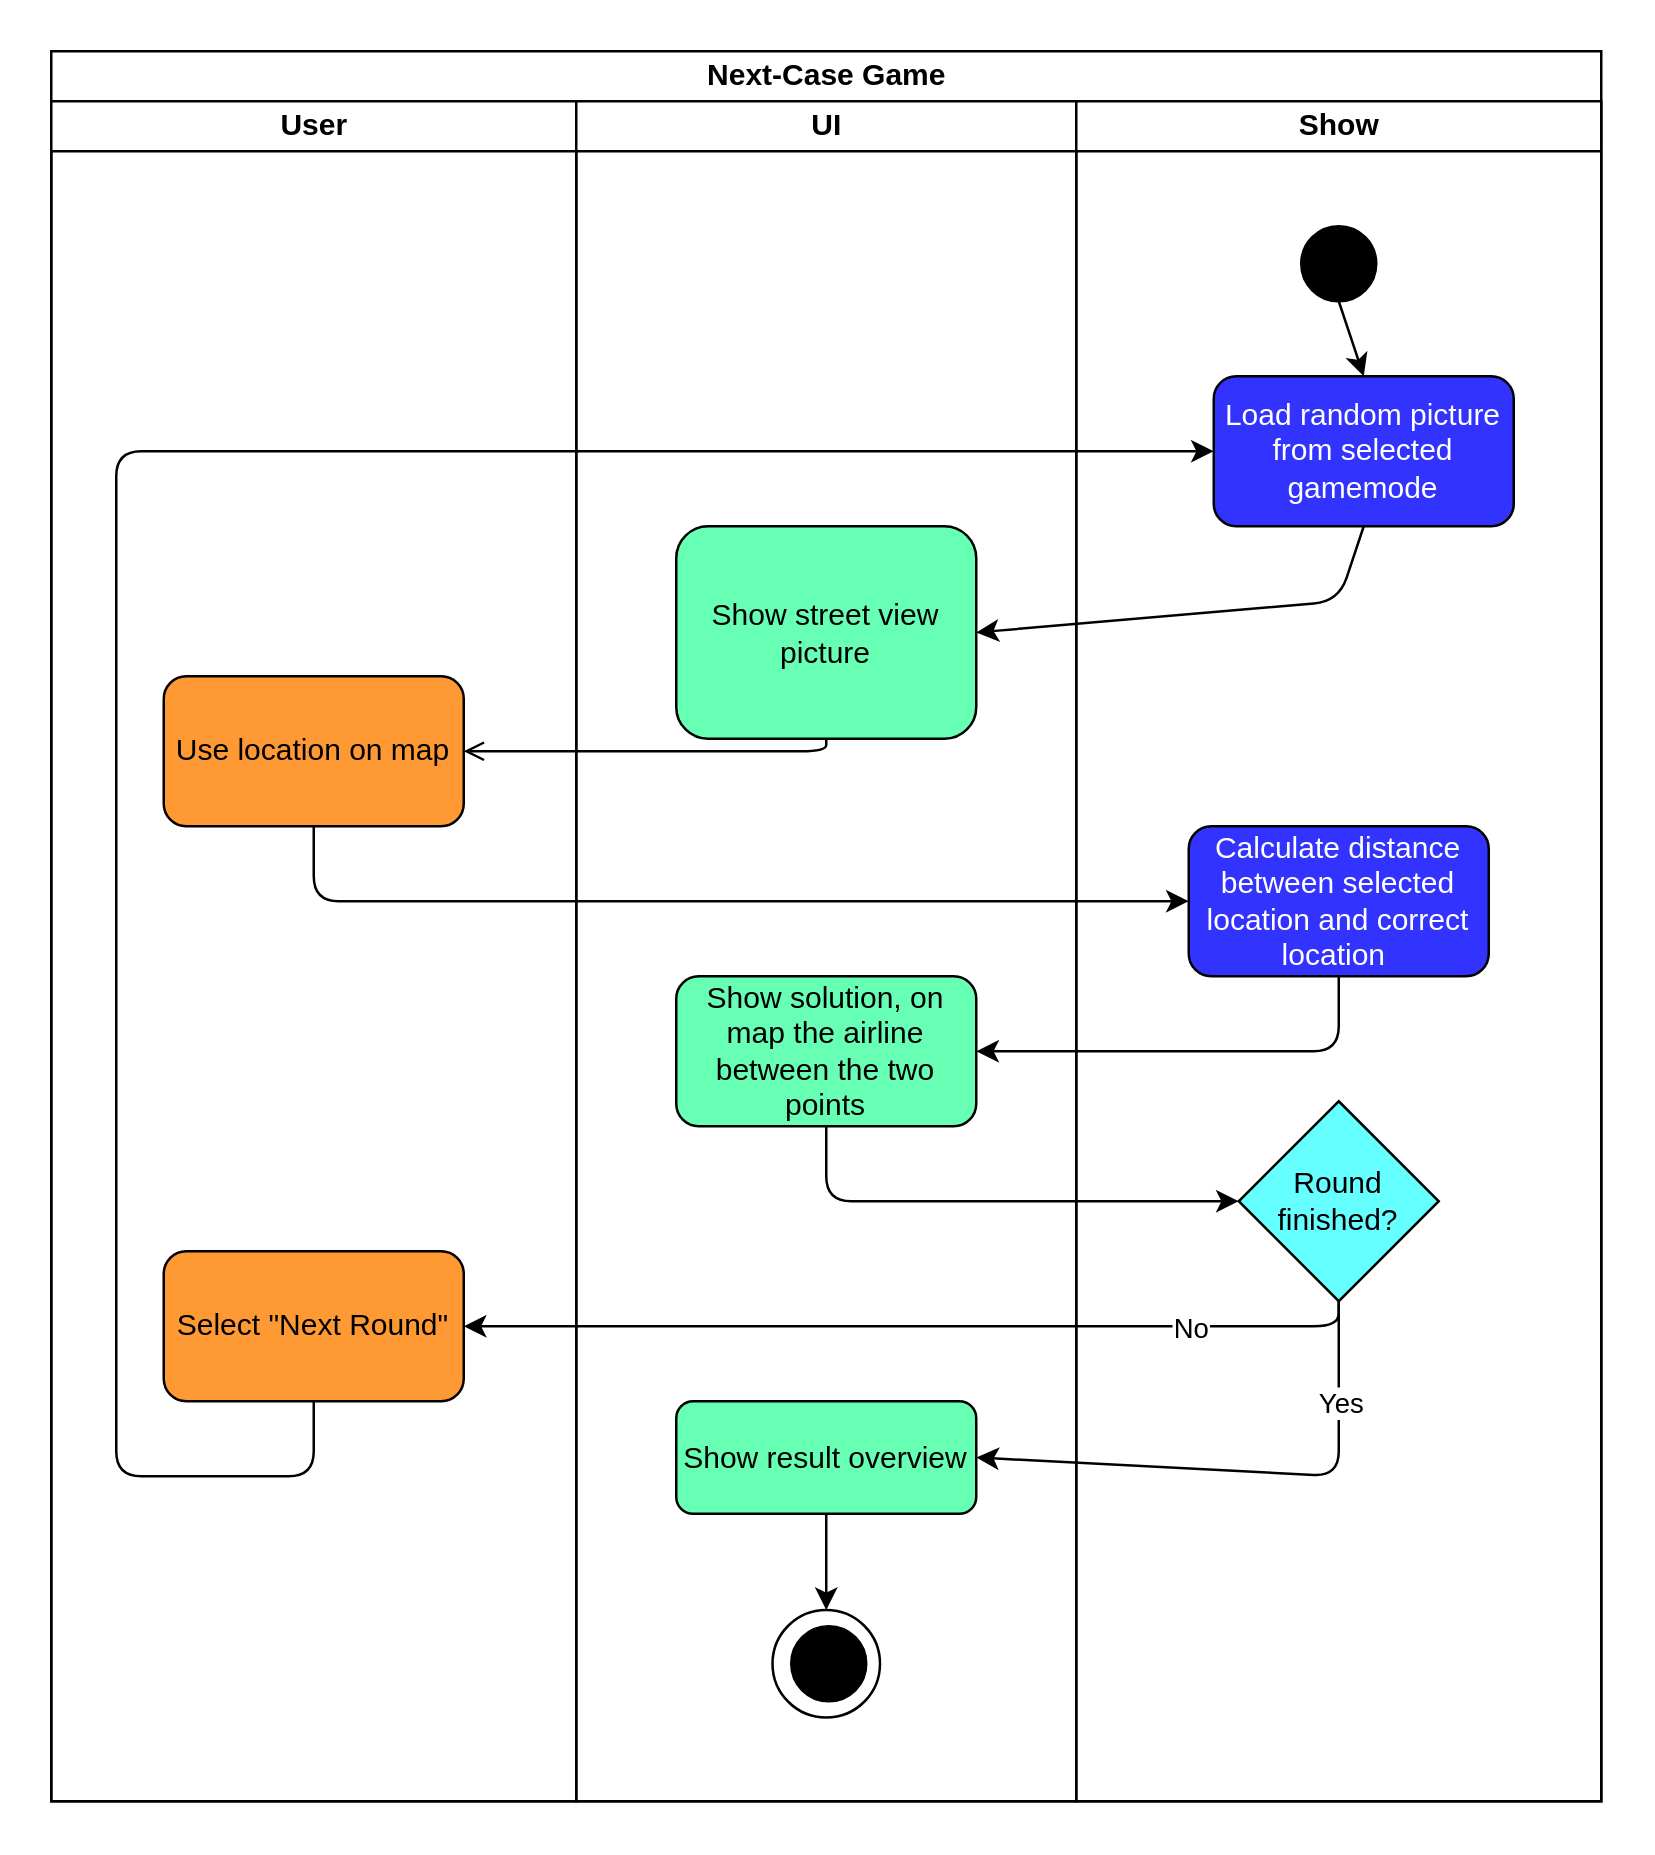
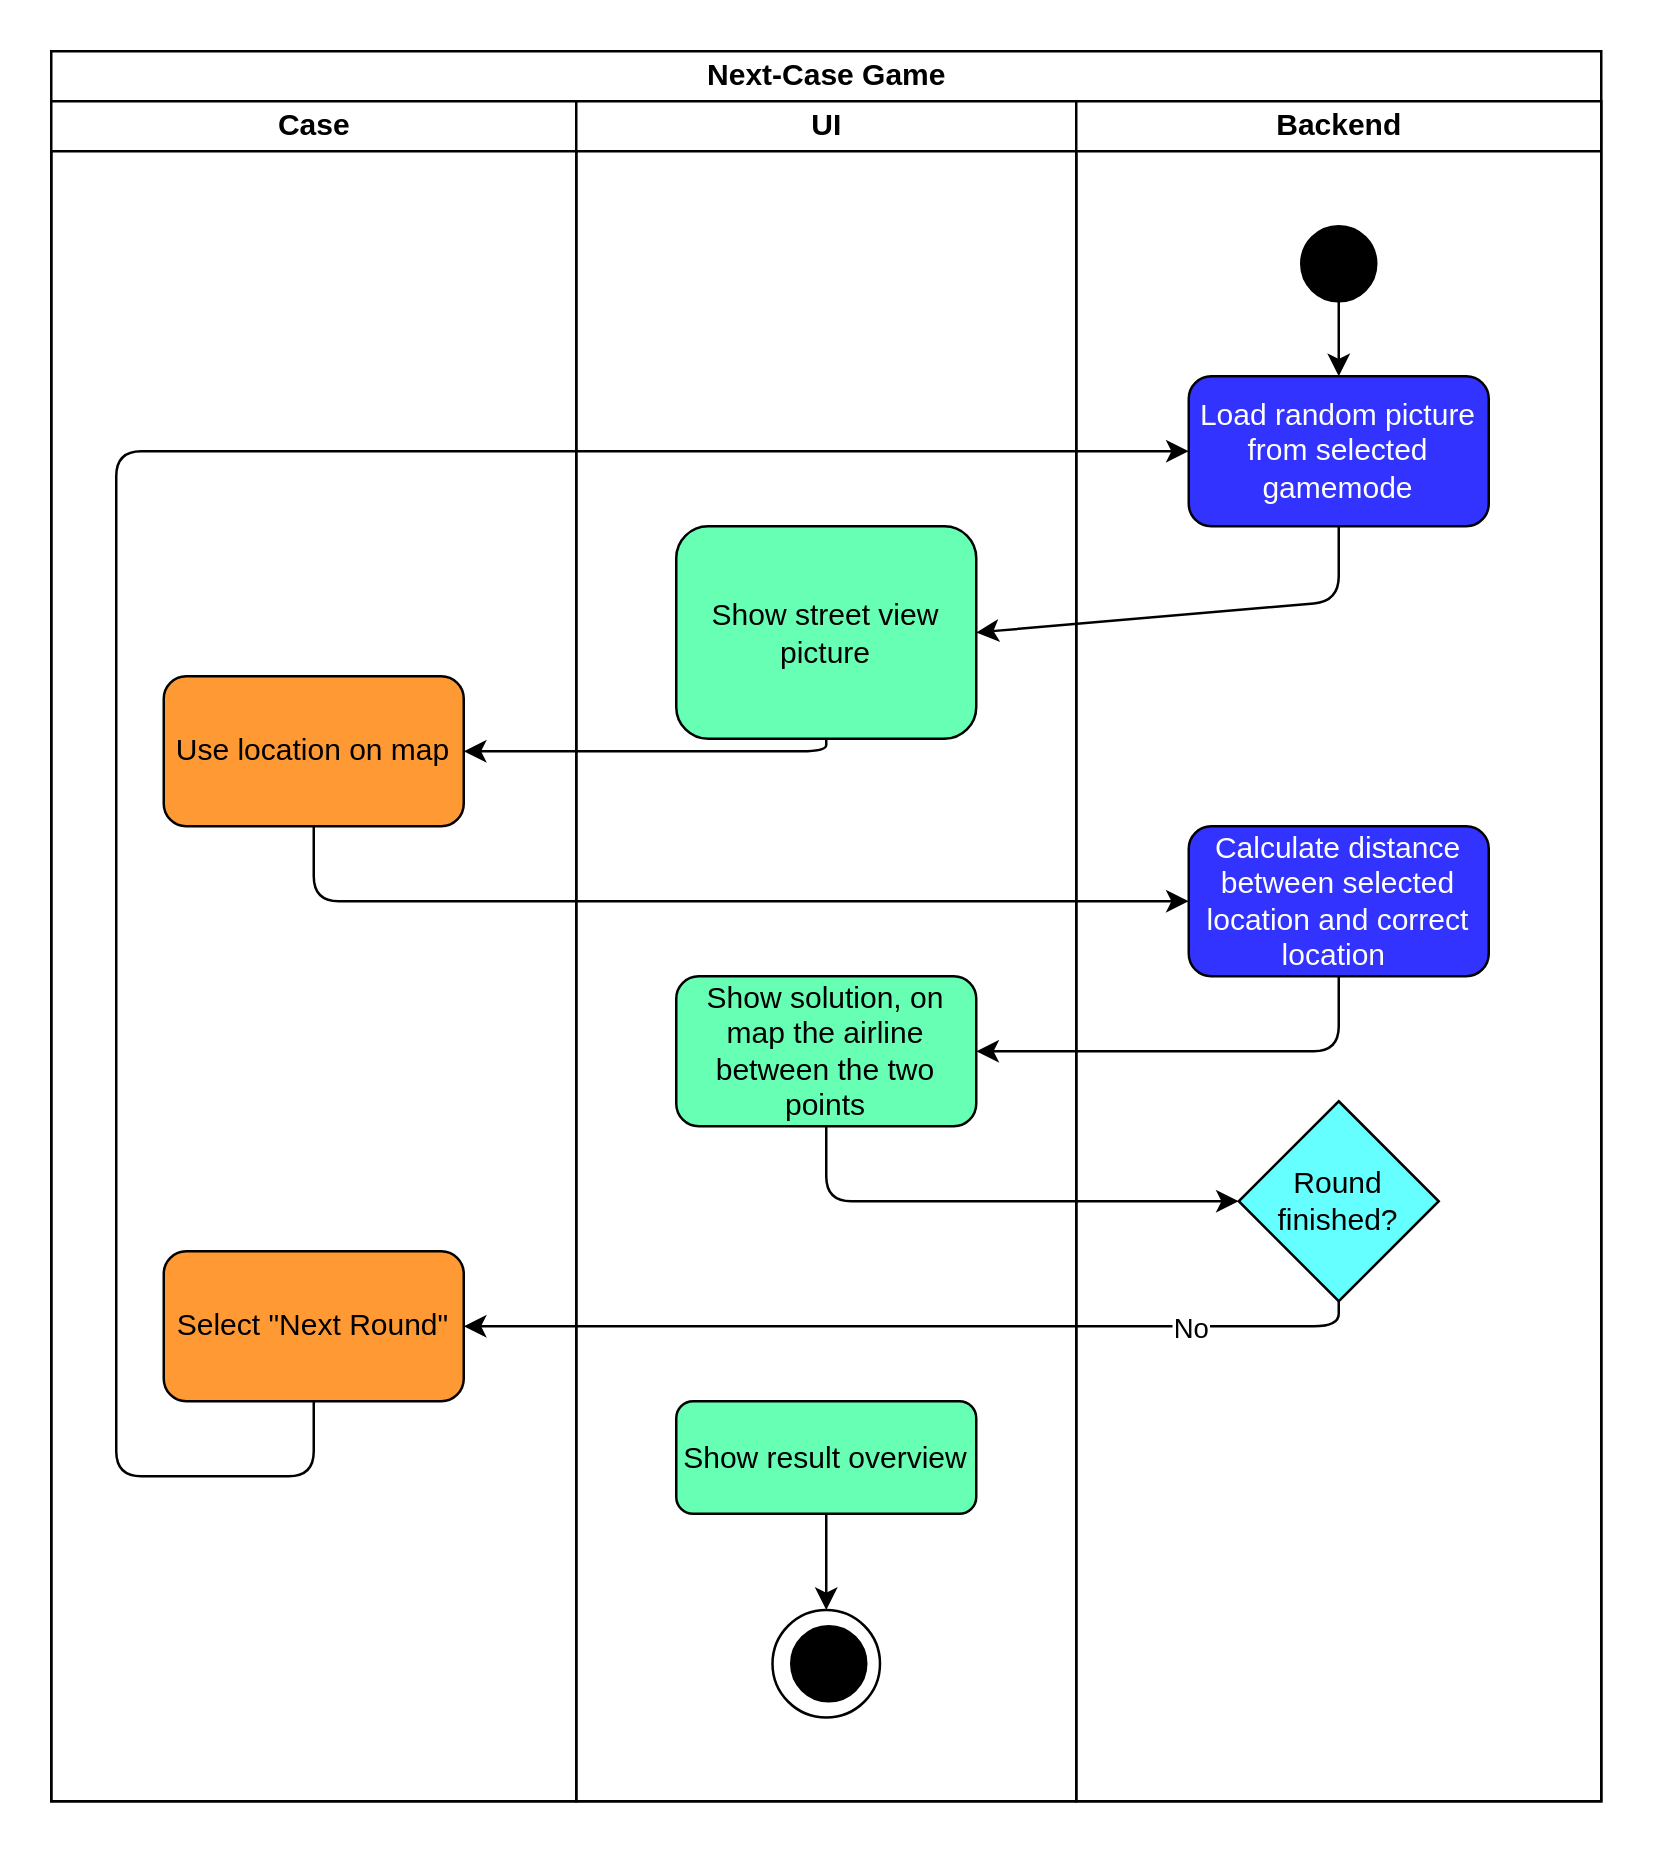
(315, 126) -> (315, 126)
(1340, 126) -> (1340, 126)
(1364, 451) -> (1339, 451)
(477, 751) -> (482, 751)
(1242, 1471) -> none
